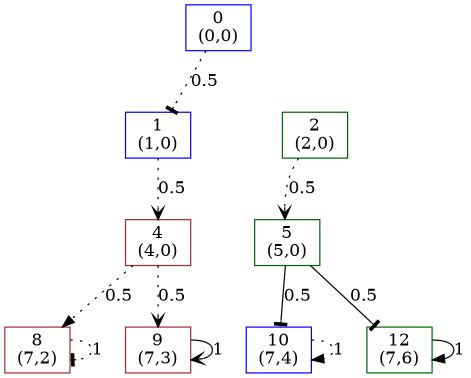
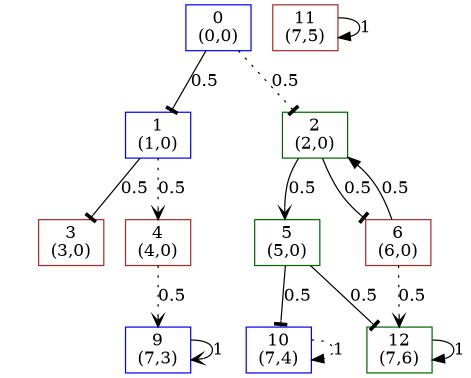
none -> (305, 28)
(190, 79) -> (190, 79)
none -> (265, 79)
(288, 182) -> (288, 182)
none -> (71, 243)
none -> (398, 243)
(37, 350) -> none
(158, 350) -> (158, 350)
